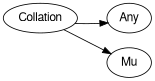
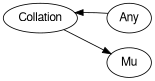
(87, 24) -> (96, 13)
